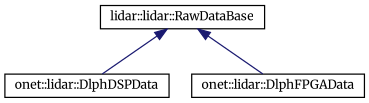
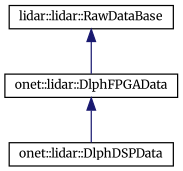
(130, 55) -> (91, 126)
